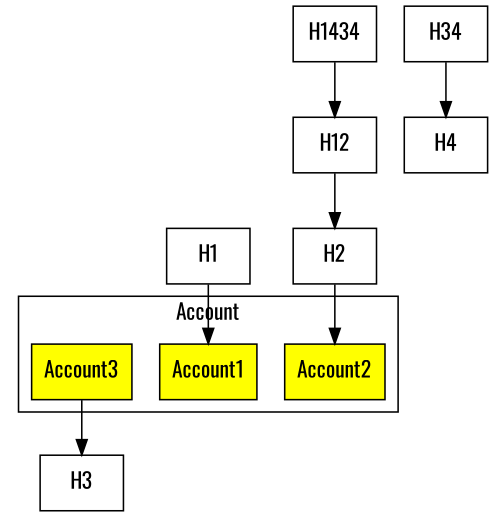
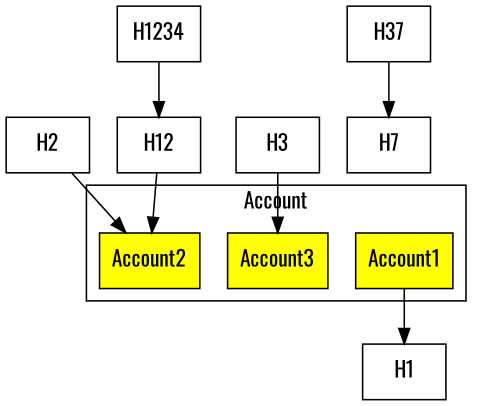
(335, 34) -> (159, 34)
(446, 34) -> (389, 34)
(446, 145) -> (389, 145)
(335, 193) -> (155, 195)
(208, 306) -> (404, 311)
(82, 422) -> (278, 195)
